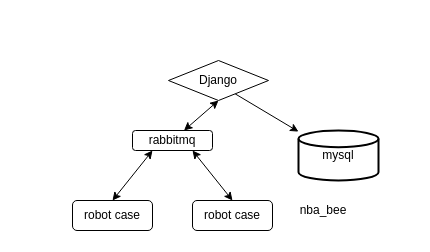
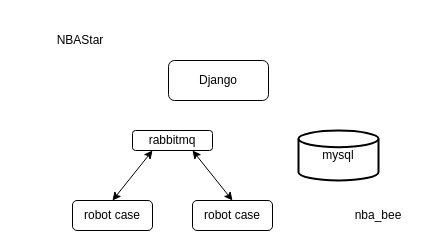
none -> (81, 41)
(219, 81) -> (219, 81)
(264, 111) -> none
(201, 116) -> none
(324, 211) -> (379, 216)
